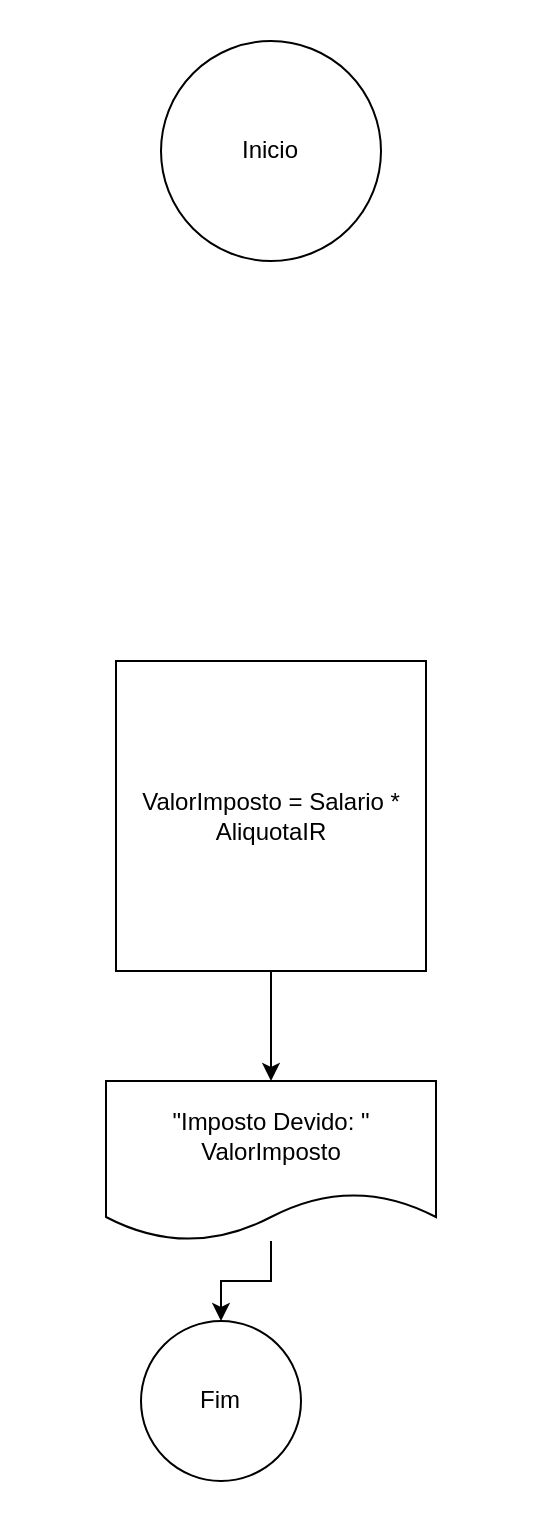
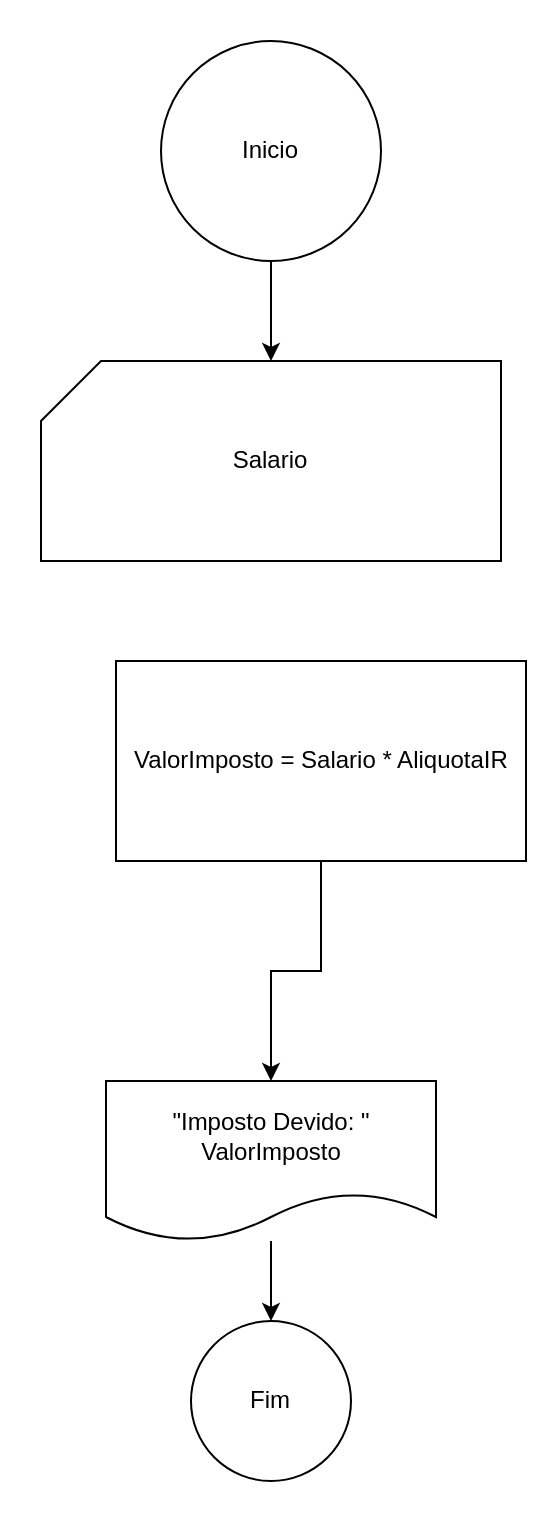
none -> (271, 304)
none -> (271, 461)
(271, 816) -> (321, 761)
(221, 1401) -> (271, 1401)
